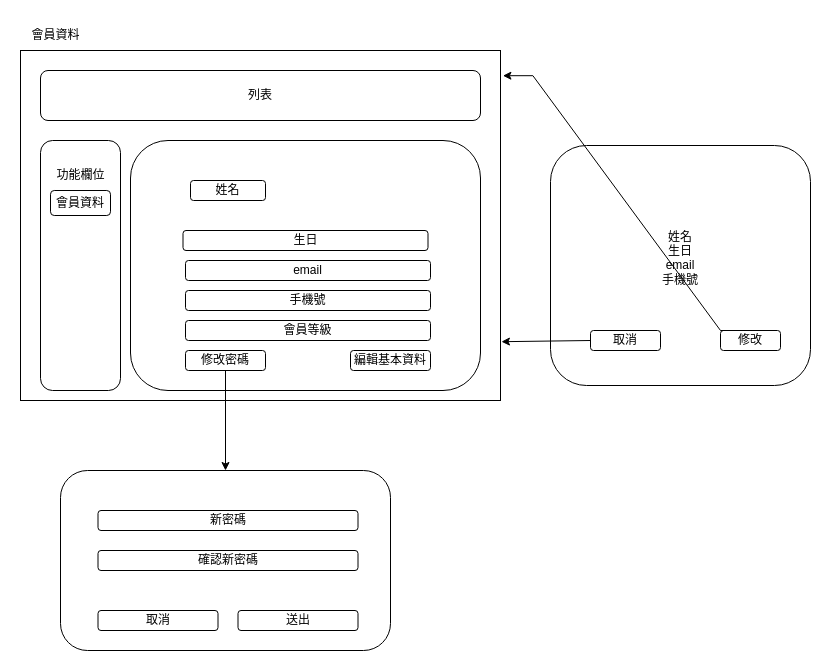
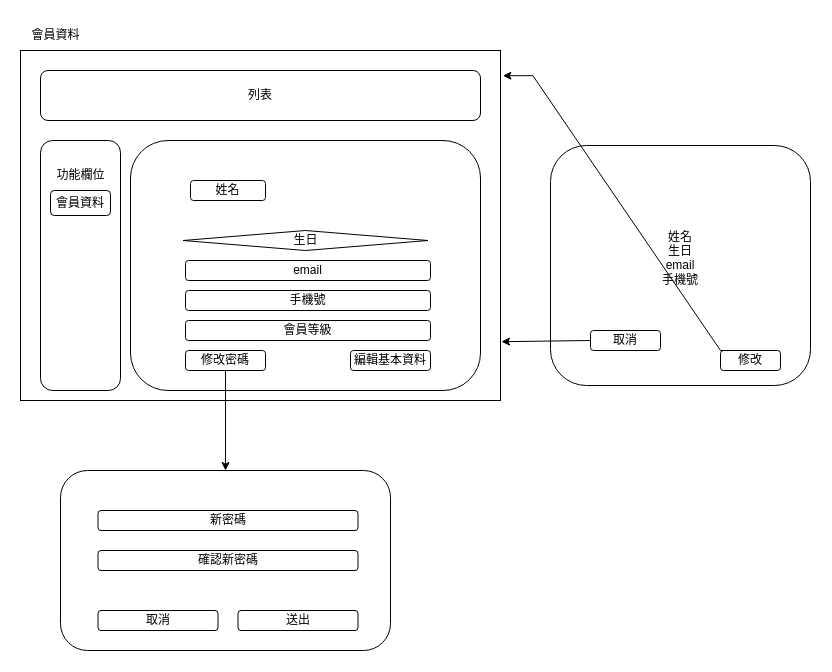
(306, 241) -> (306, 241)
(751, 341) -> (751, 361)
